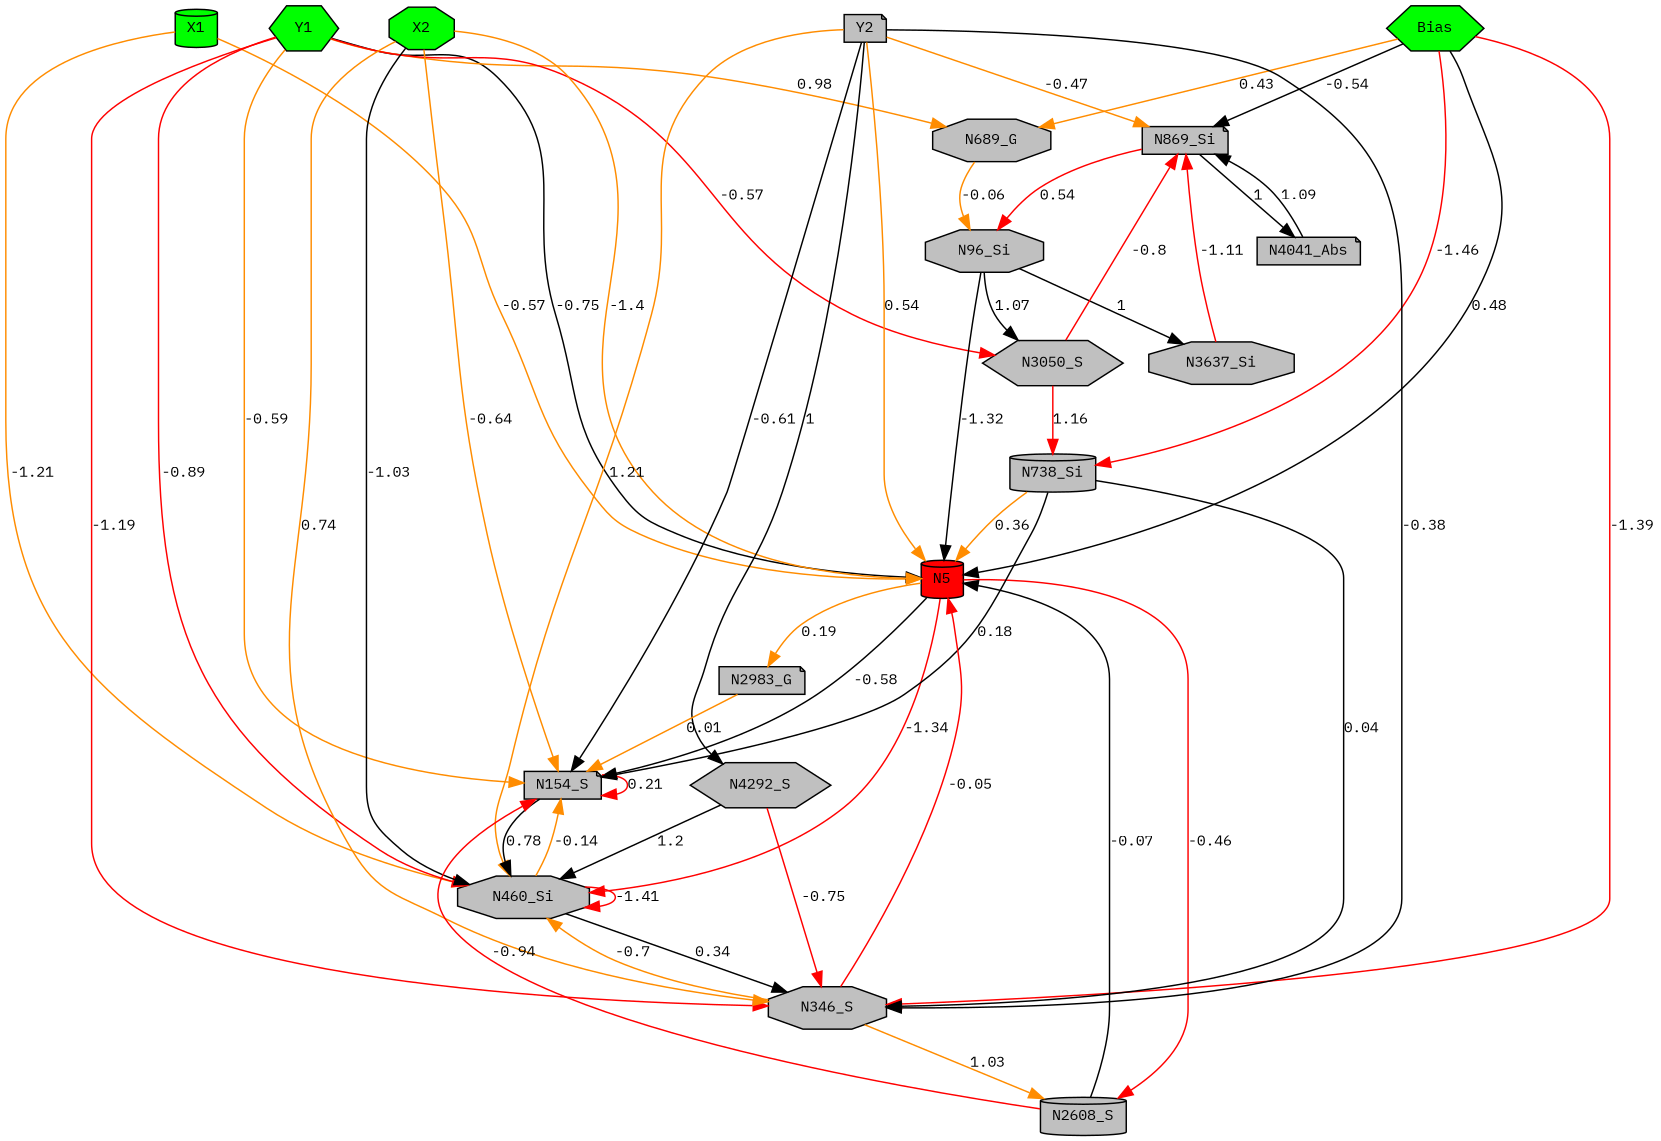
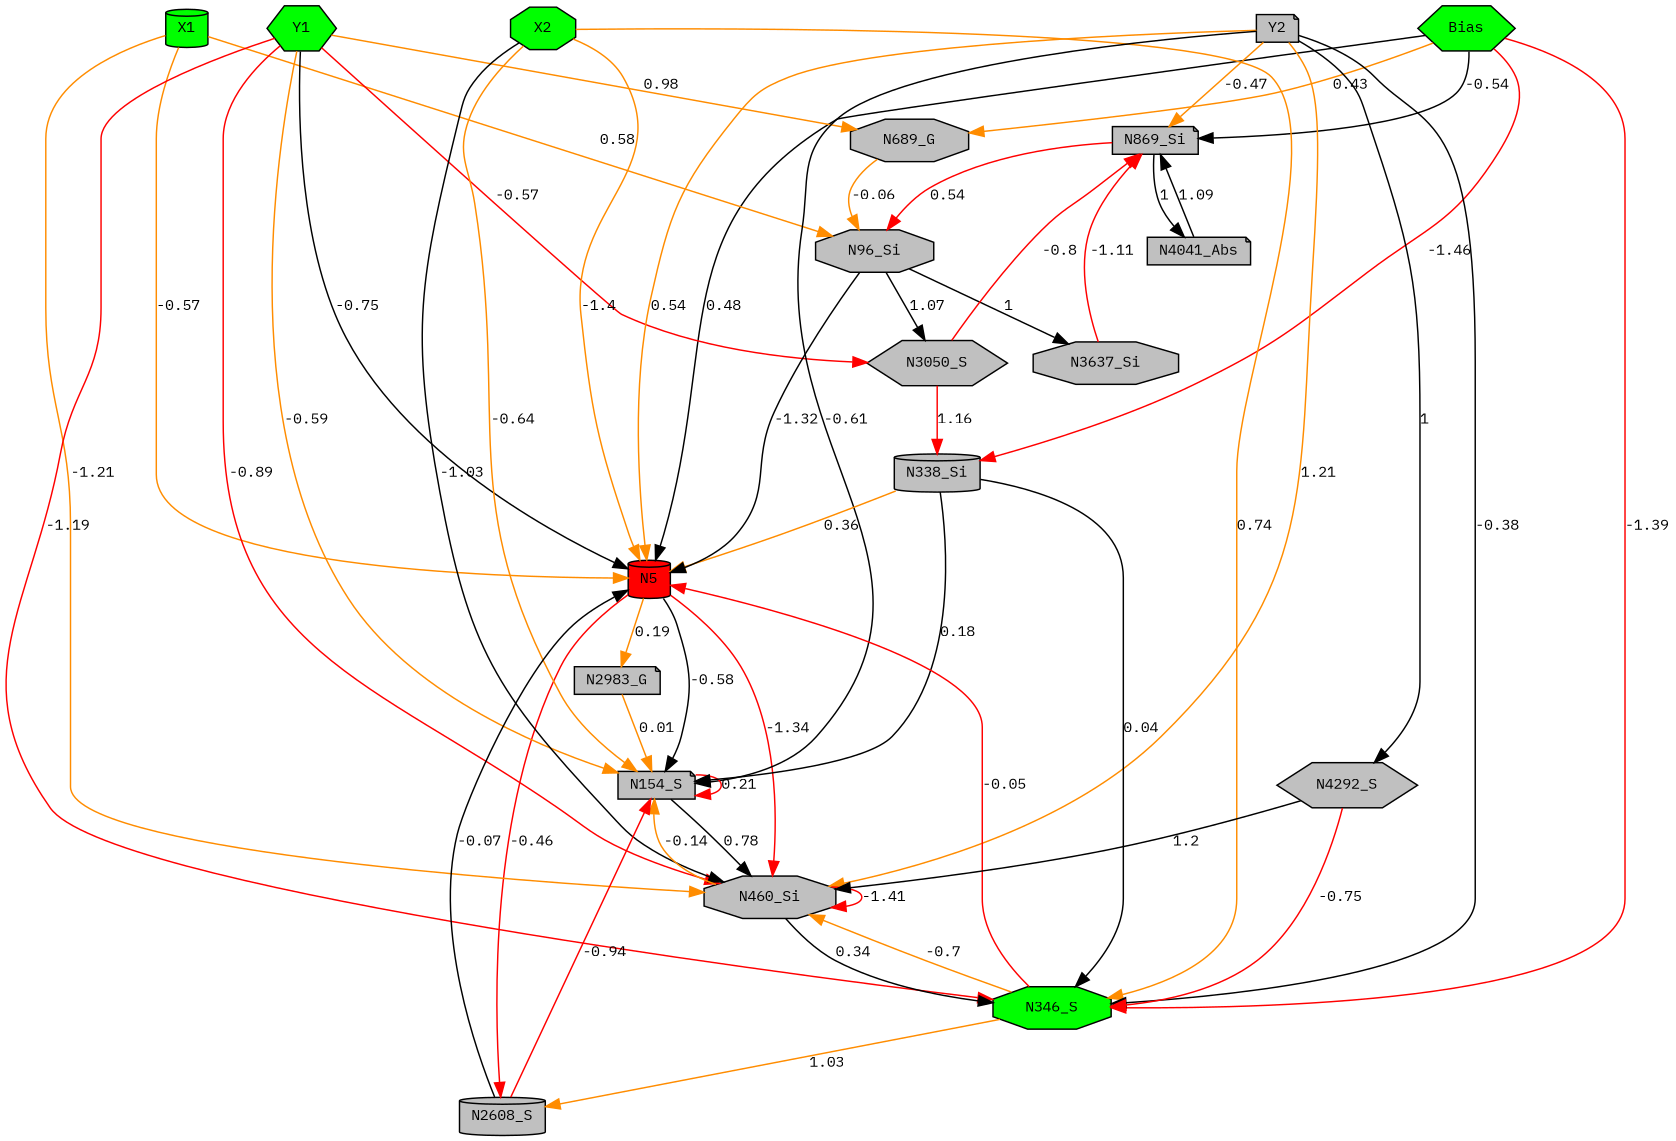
none -> (513, 134)
(1053, 473) -> (937, 473)
(827, 1008) -> (1052, 1008)
